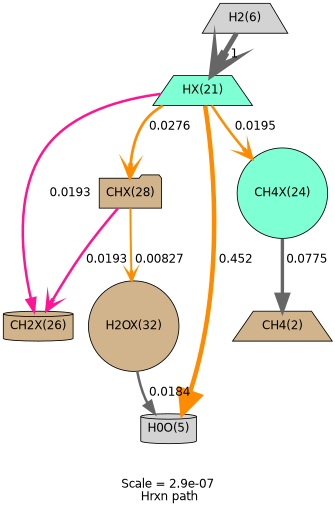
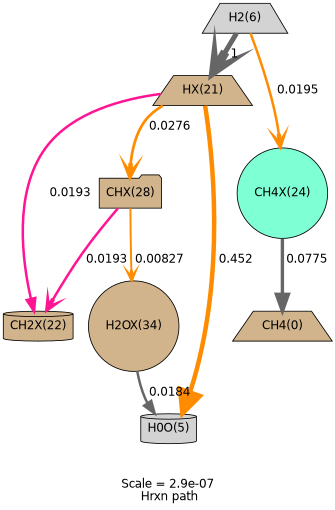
(203, 91) -> (203, 91)
(227, 128) -> (267, 83)
(38, 326) -> (38, 326)
(134, 326) -> (134, 326)
(282, 326) -> (282, 326)
